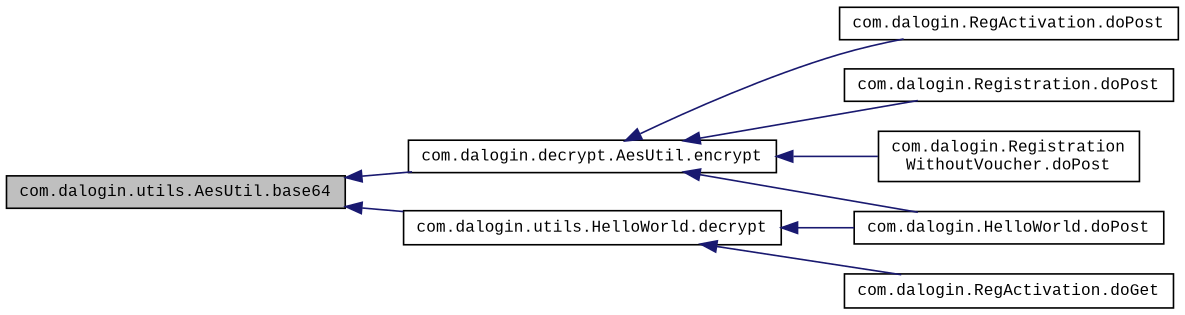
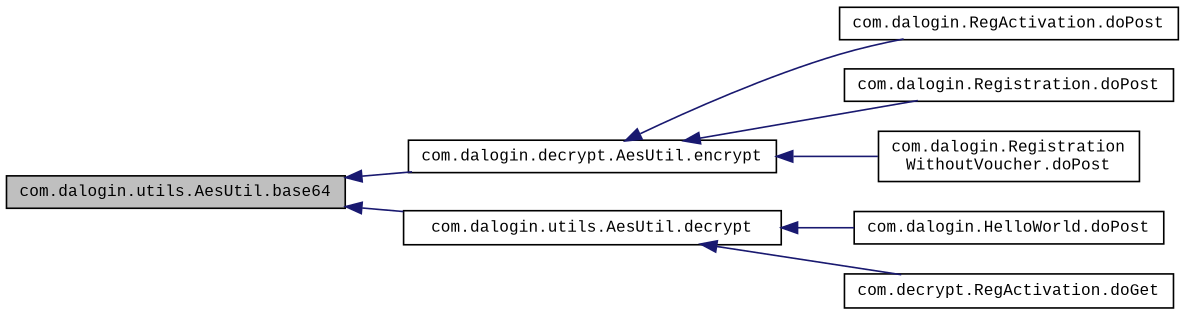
(809, 193) -> none
(592, 228) -> (592, 228)
(1009, 291) -> (1009, 291)
